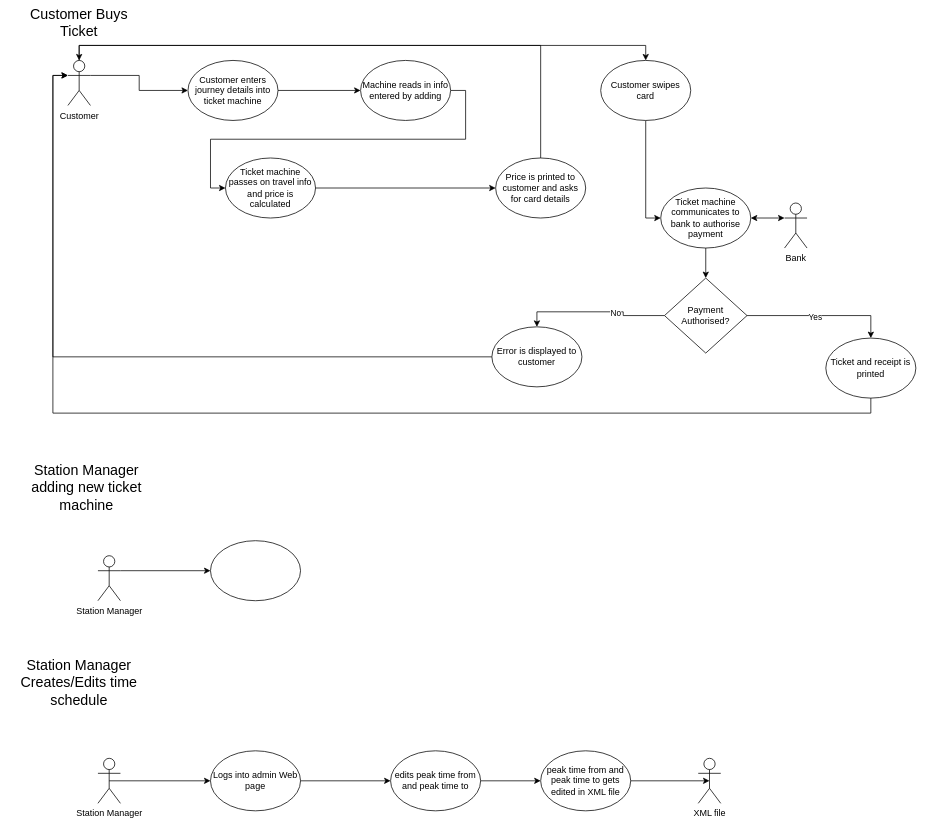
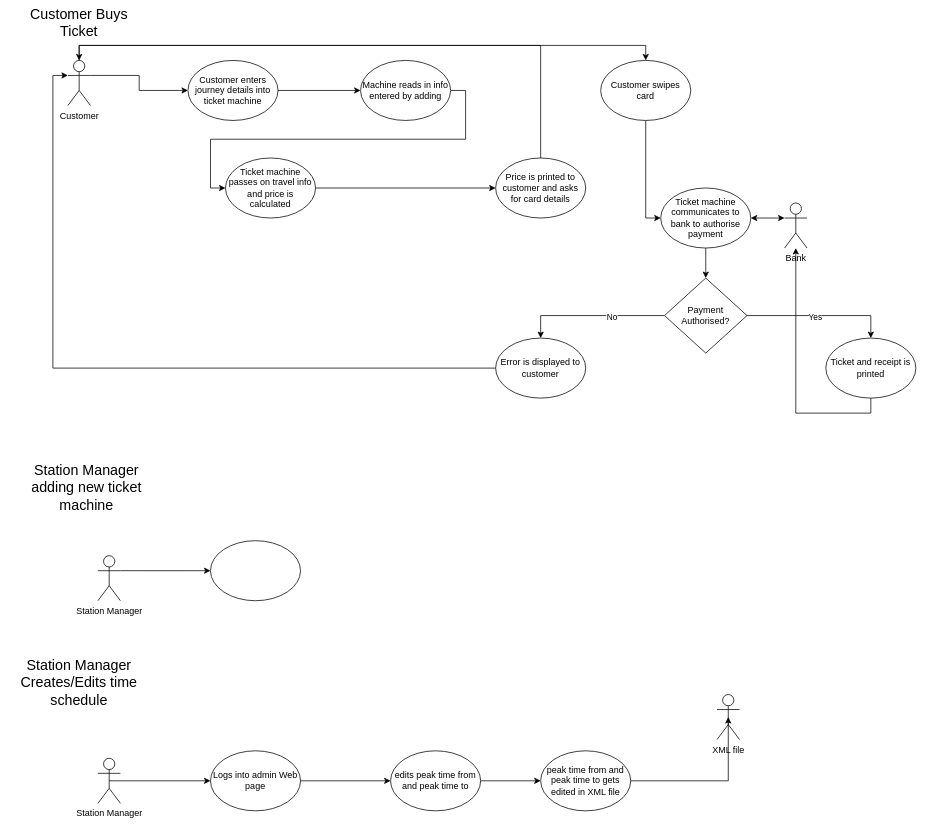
(537, 357) -> (540, 368)
(403, 413) -> (795, 334)
(709, 780) -> (728, 717)
